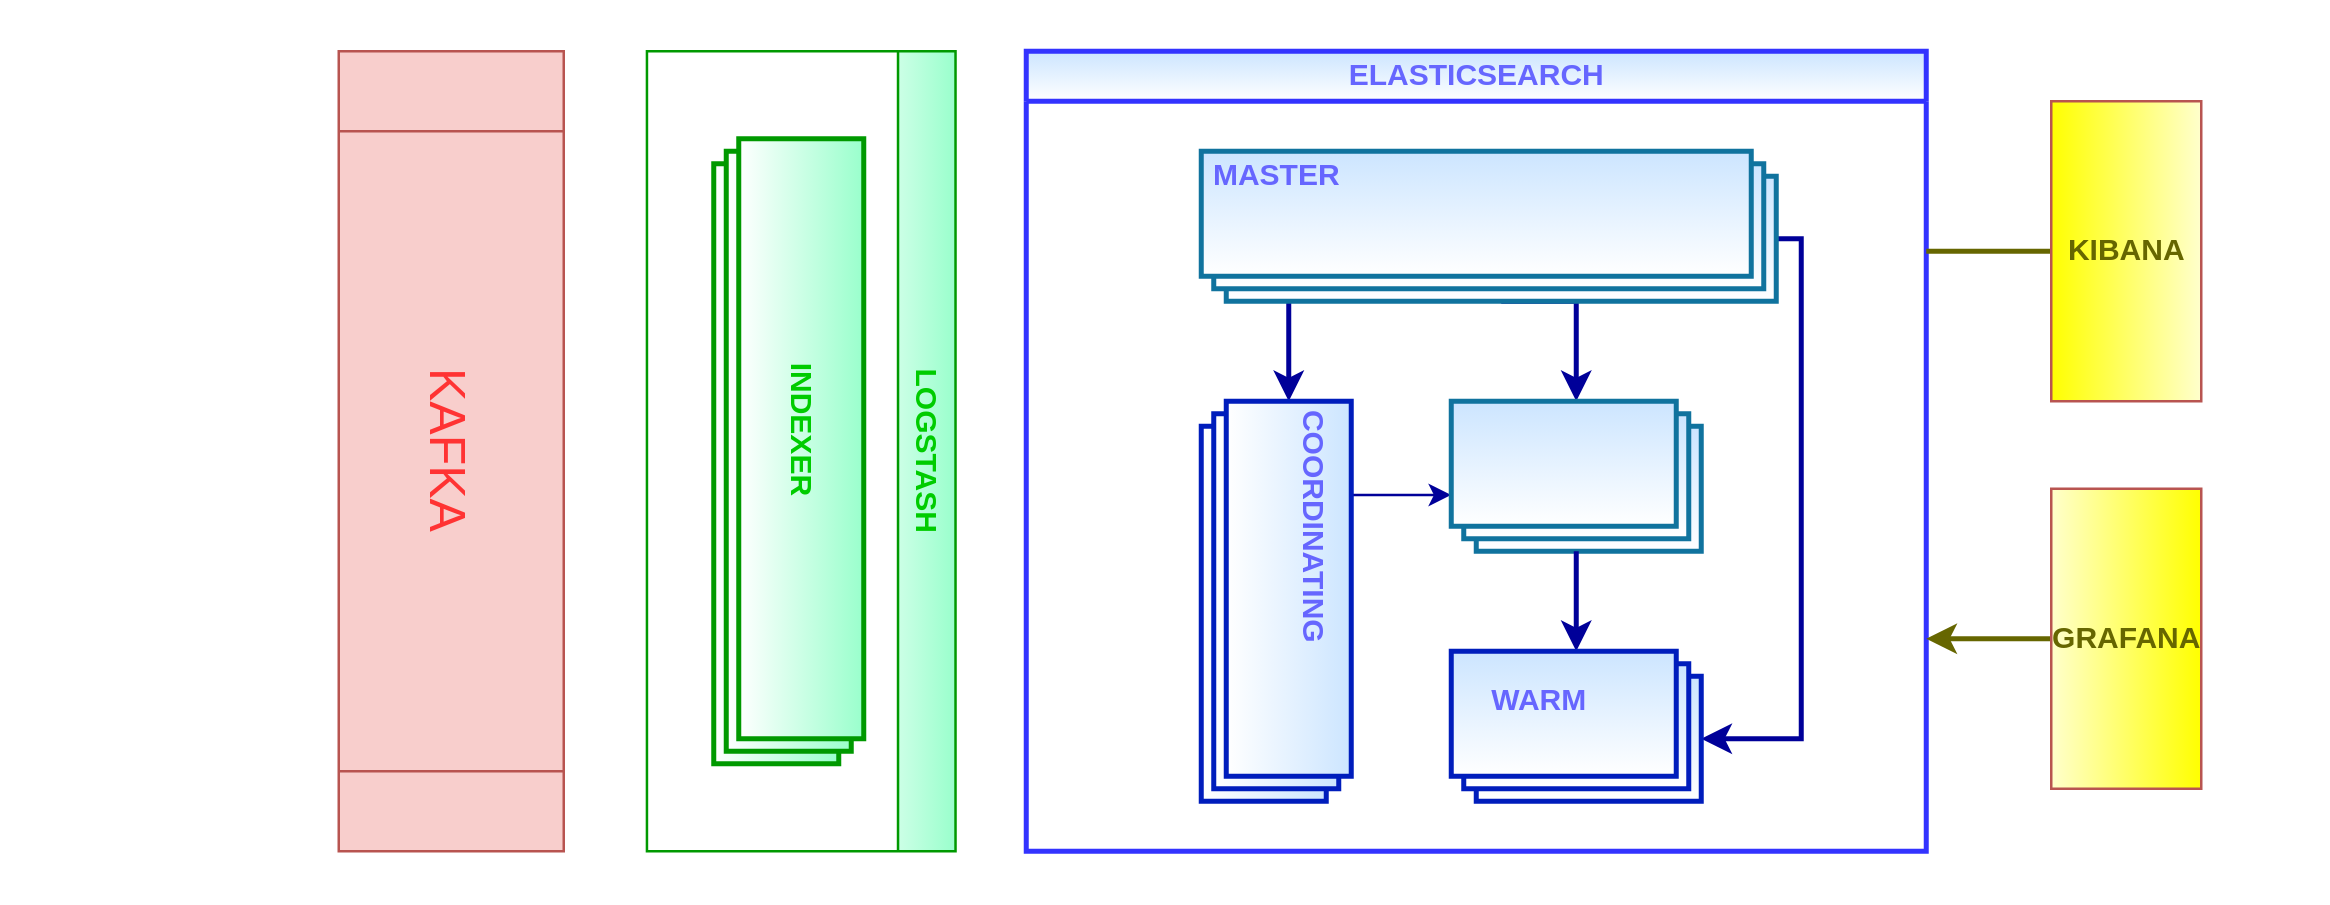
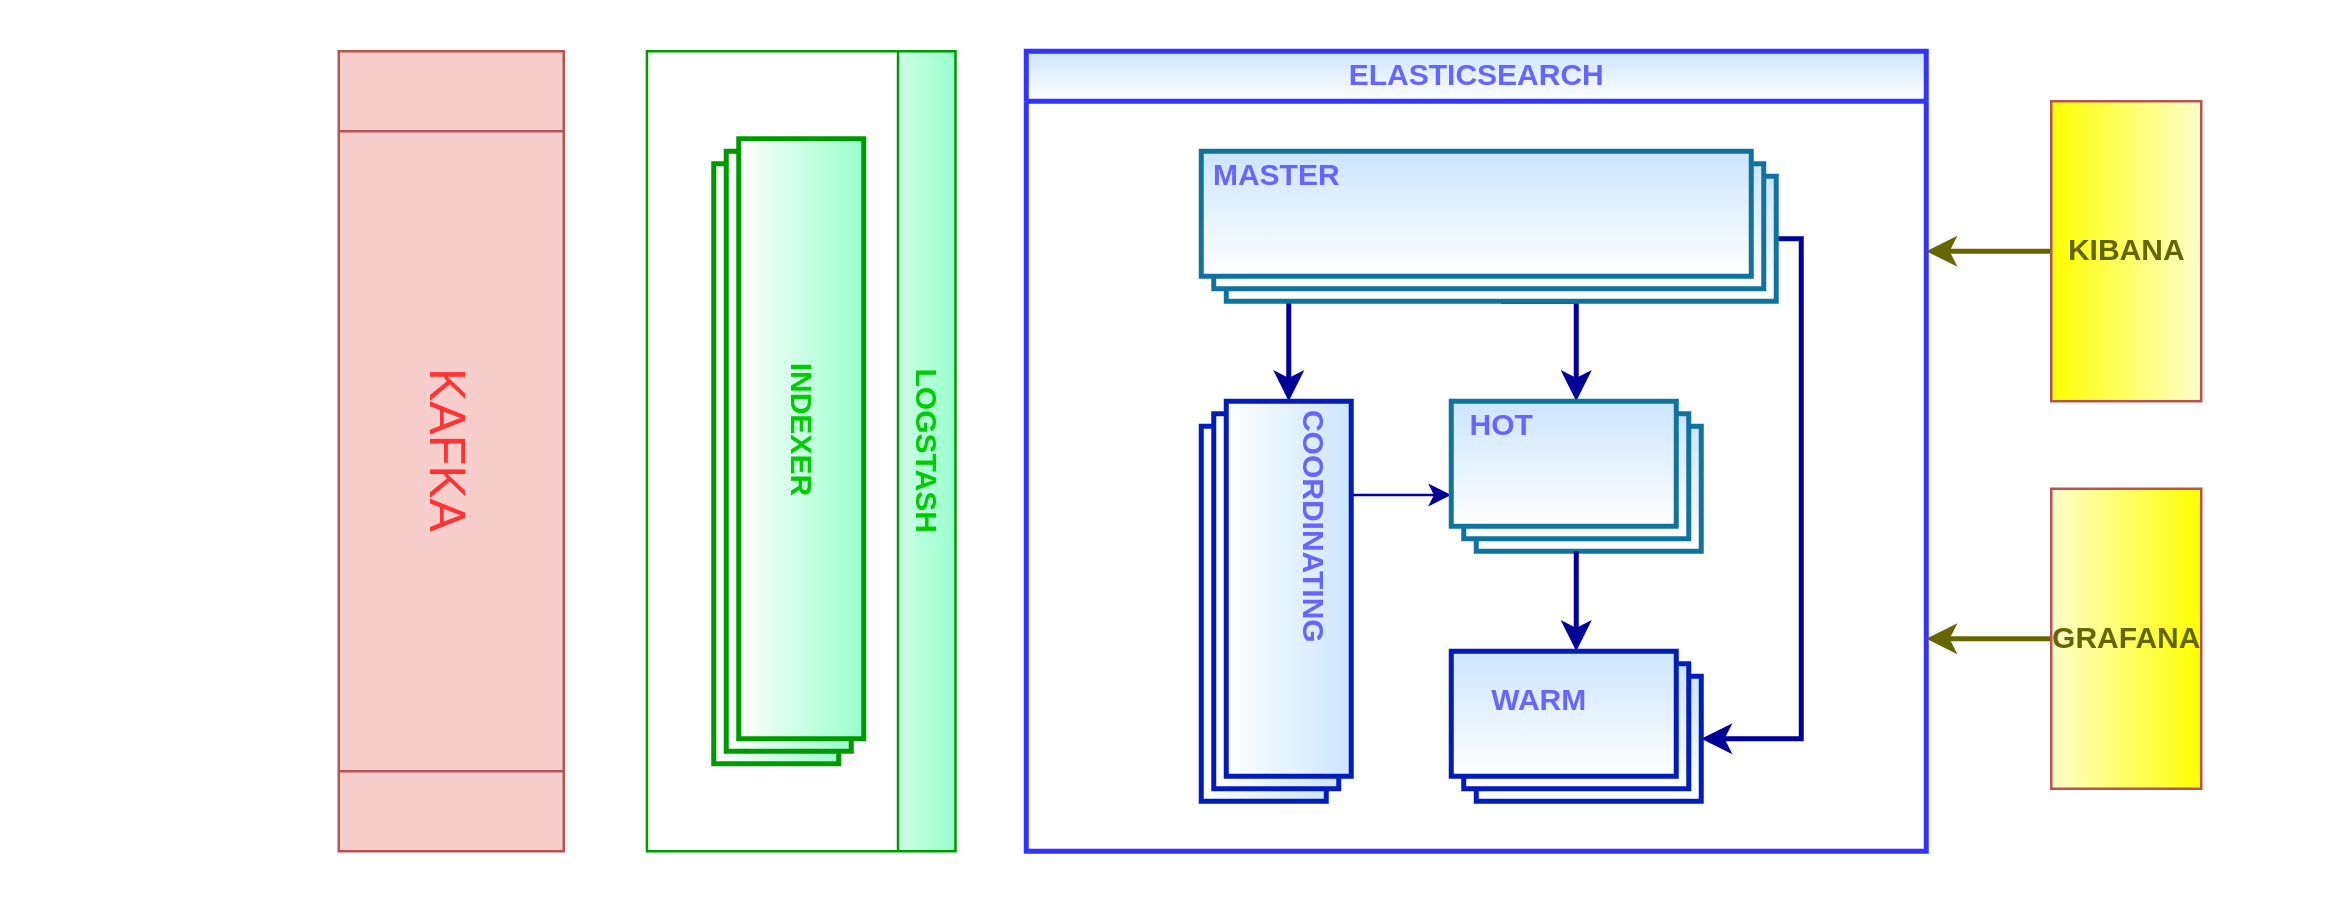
(1931, 251) -> (1950, 251)
none -> (1501, 426)
